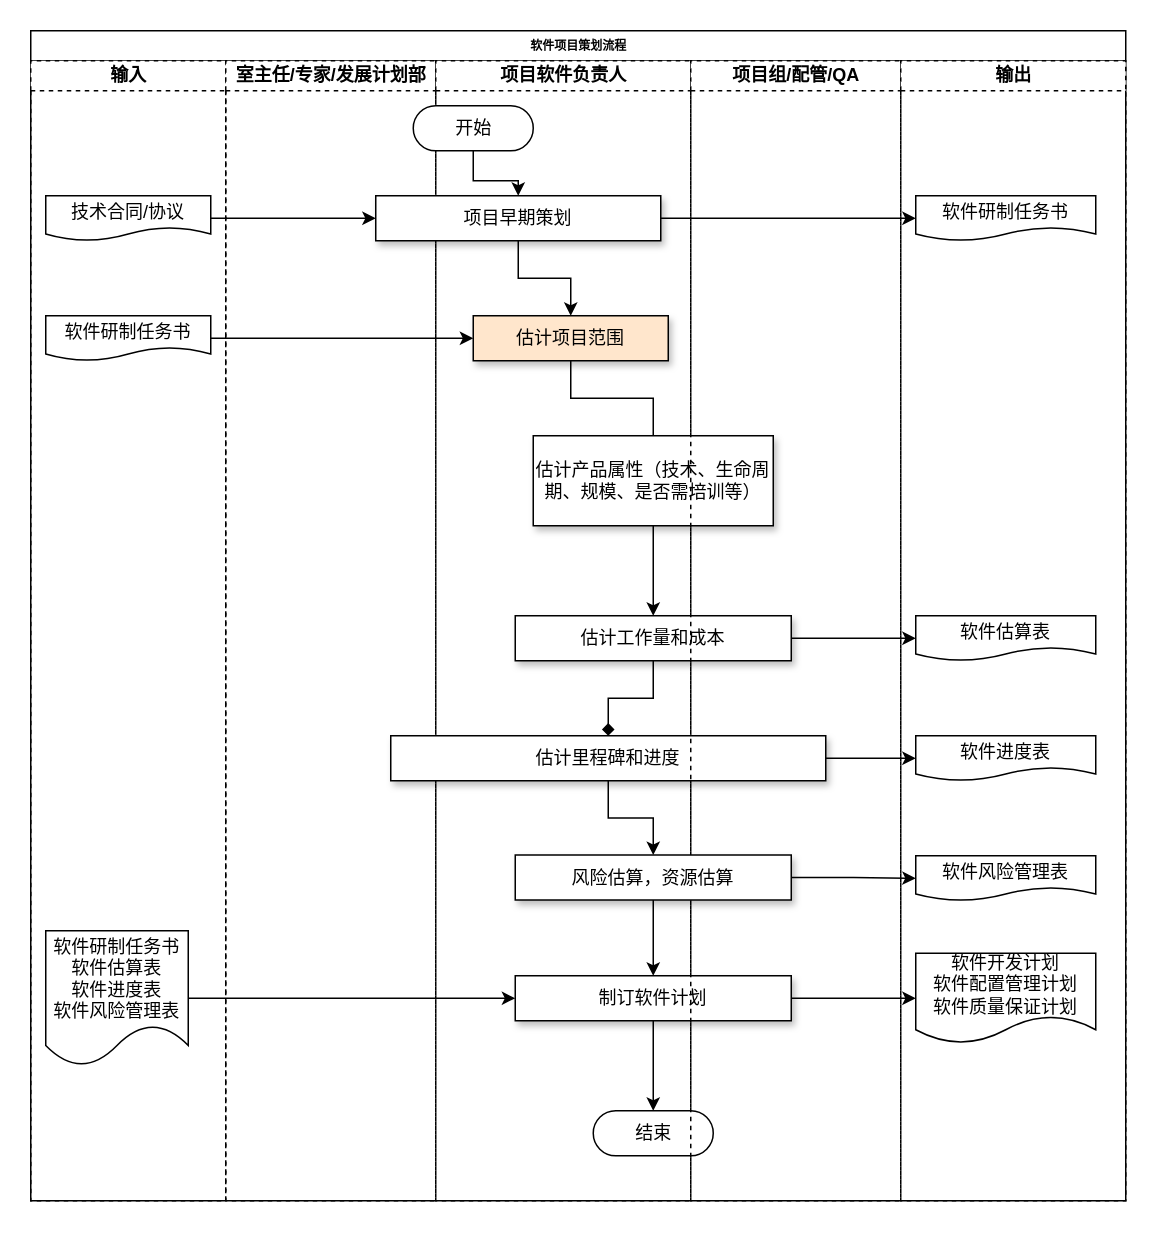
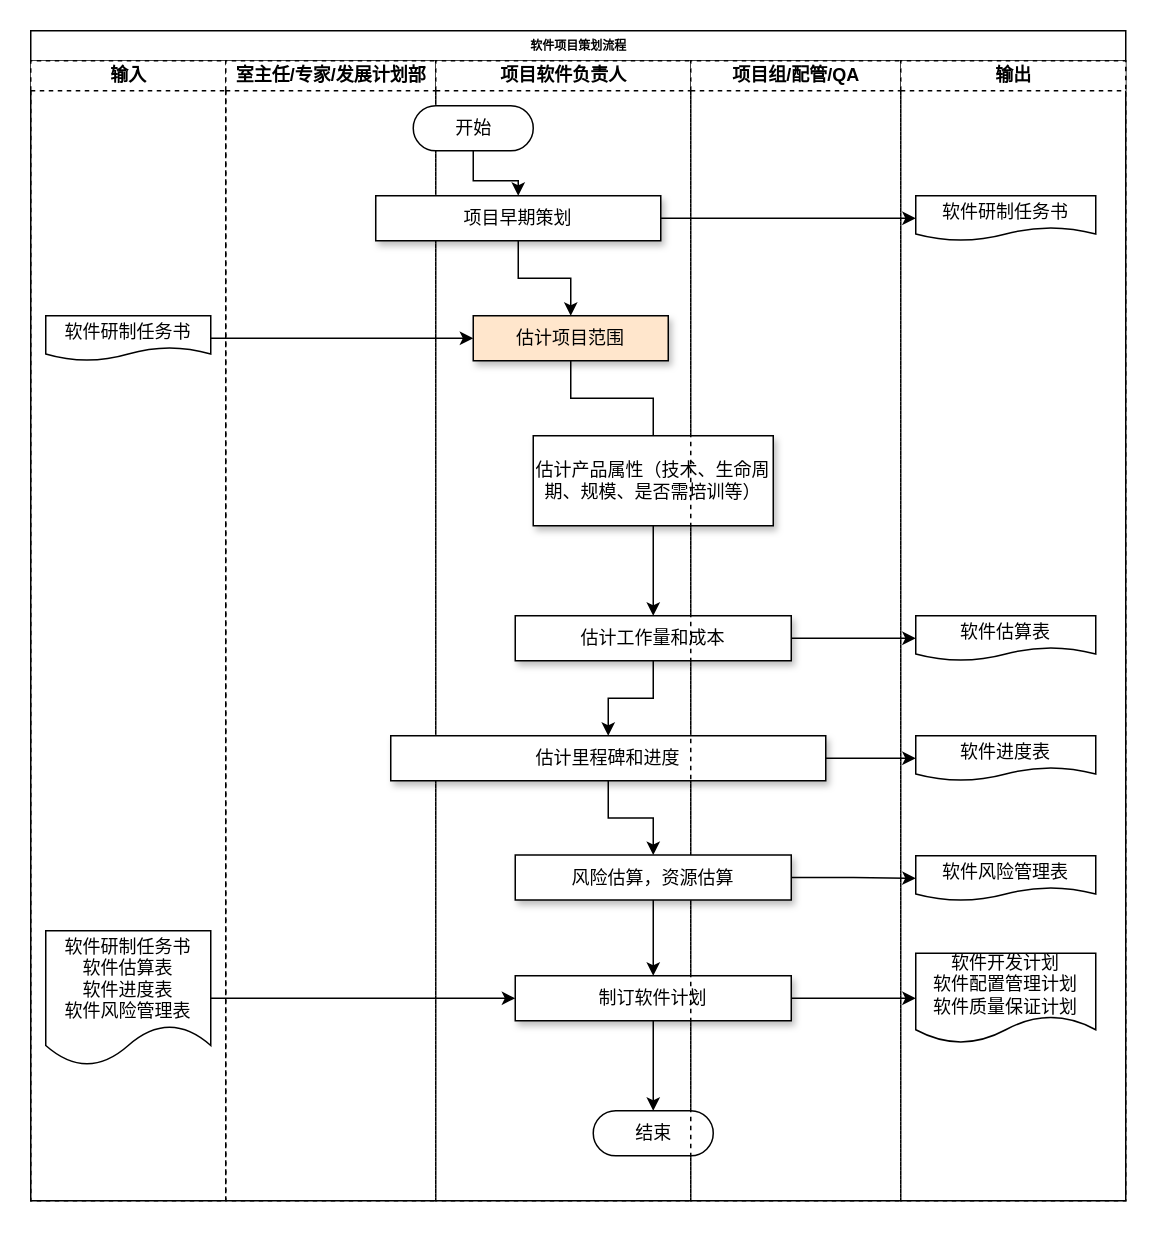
(128, 218) -> none
(288, 218) -> none
(608, 723) -> (608, 724)
(117, 998) -> (128, 998)
